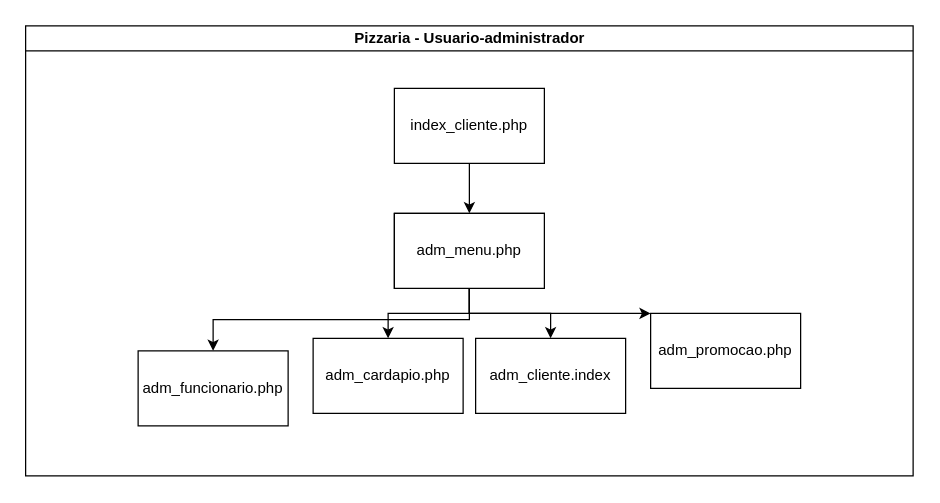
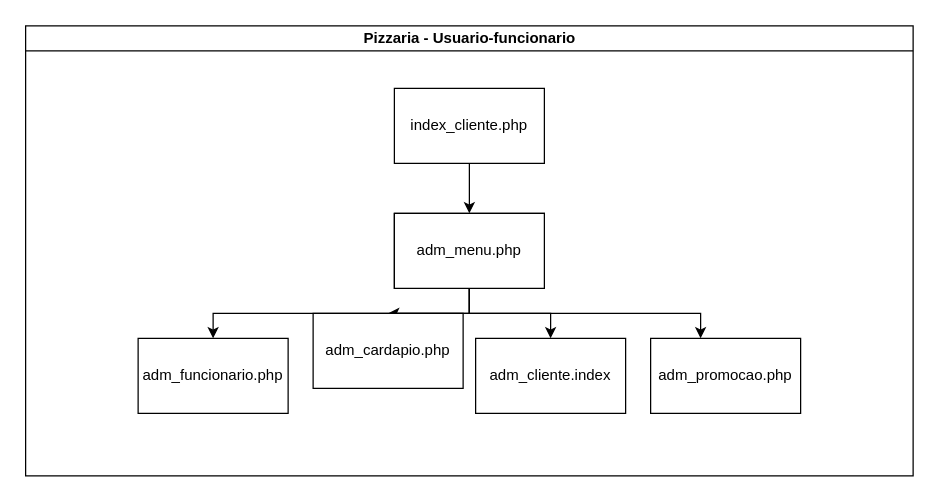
(470, 38) -> (470, 38)
(726, 351) -> (726, 376)
(388, 376) -> (388, 351)
(213, 388) -> (213, 376)
